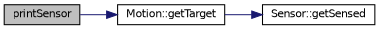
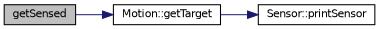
(42, 15) -> (40, 15)
(319, 15) -> (317, 15)
